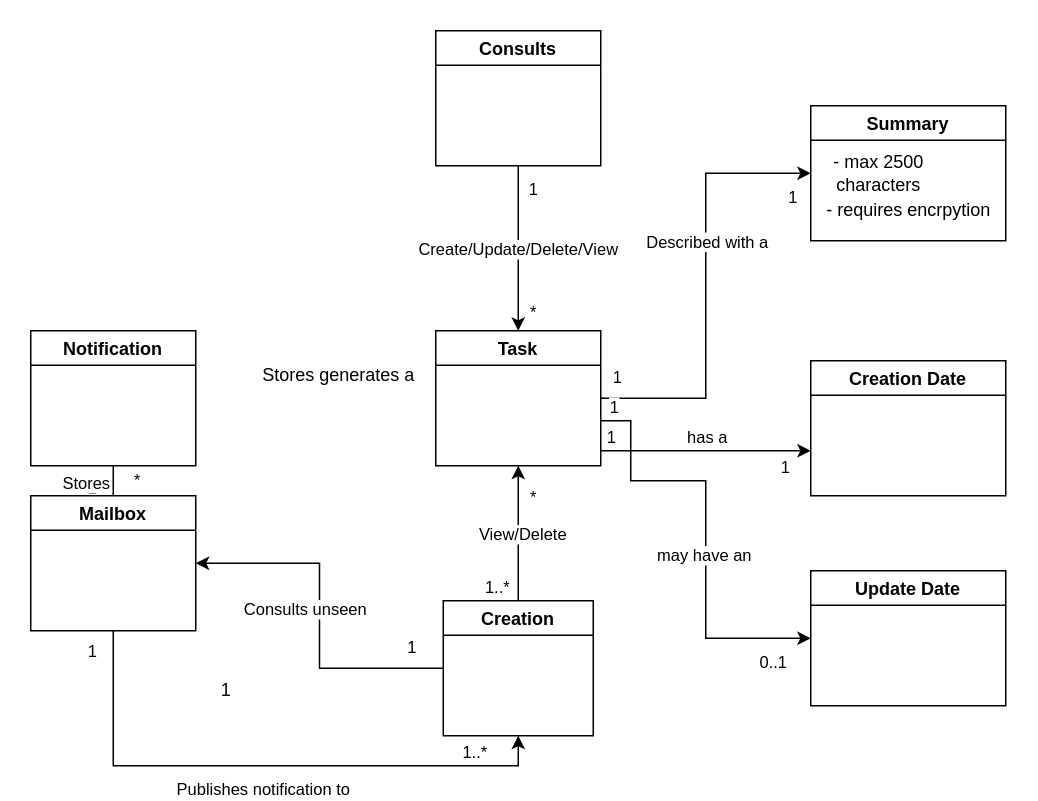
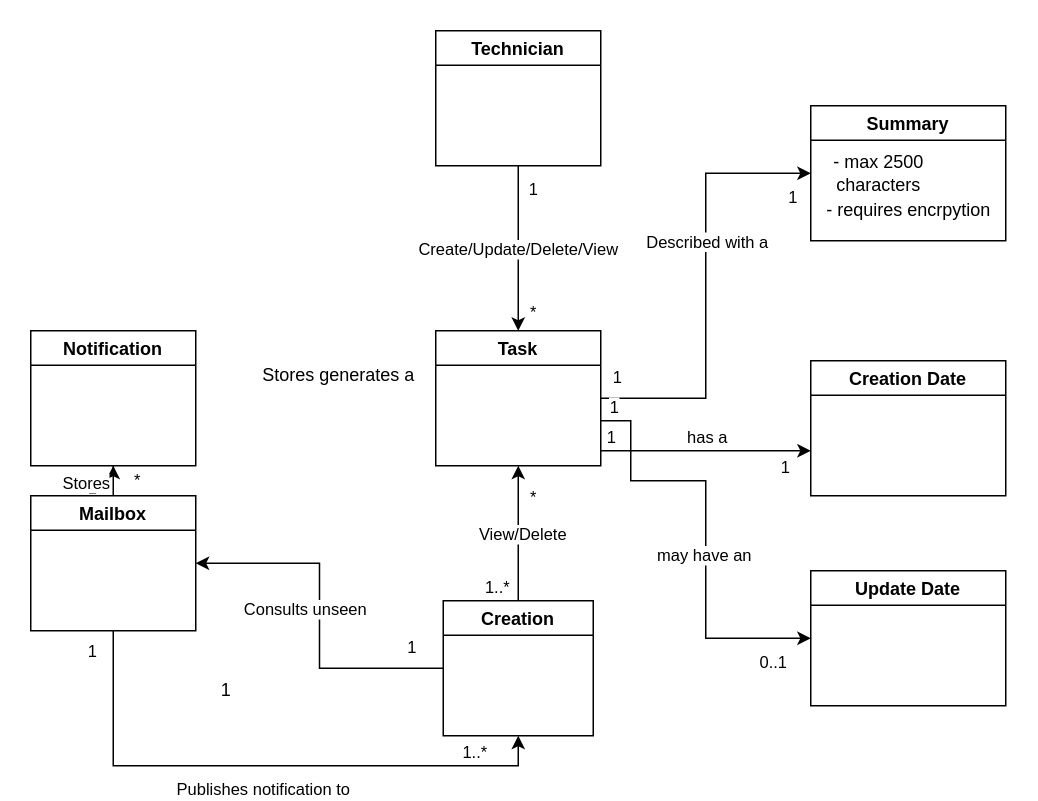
(518, 49) -> (518, 49)
(113, 473) -> (113, 477)
